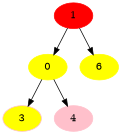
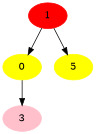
(99, 67) -> (74, 67)
(22, 119) -> (22, 119)
(74, 119) -> none
